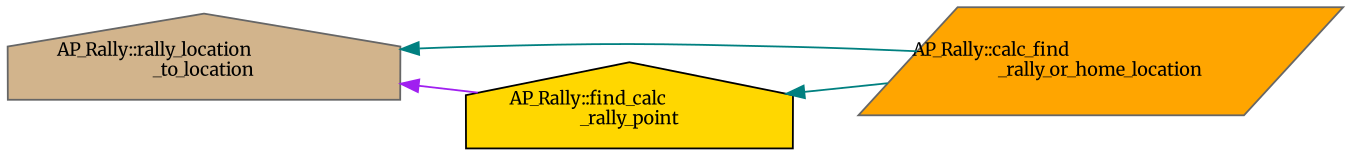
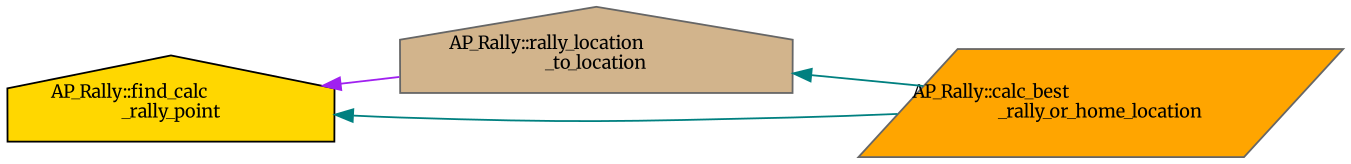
(1101, 61) -> (1101, 103)
(448, 89) -> (370, 80)
